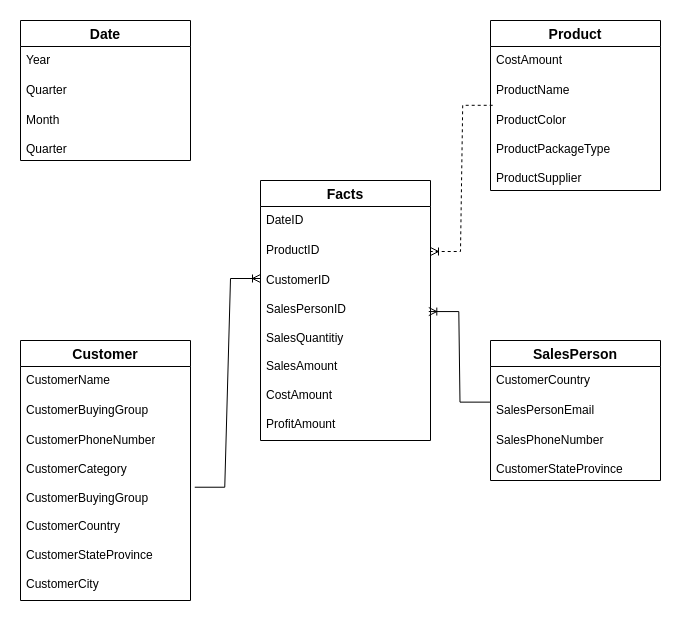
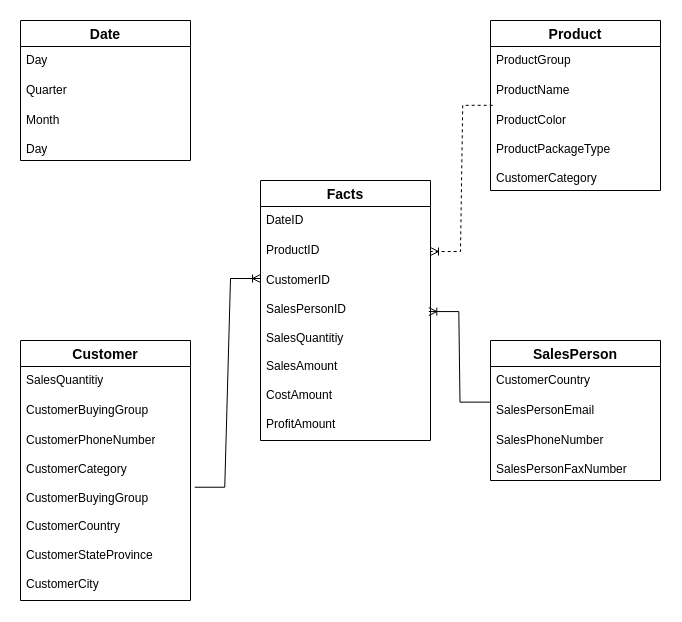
(40, 61) -> (37, 61)
(530, 61) -> (537, 61)
(50, 128) -> (43, 128)
(557, 135) -> (557, 135)
(67, 381) -> (69, 381)
(566, 448) -> (562, 448)
